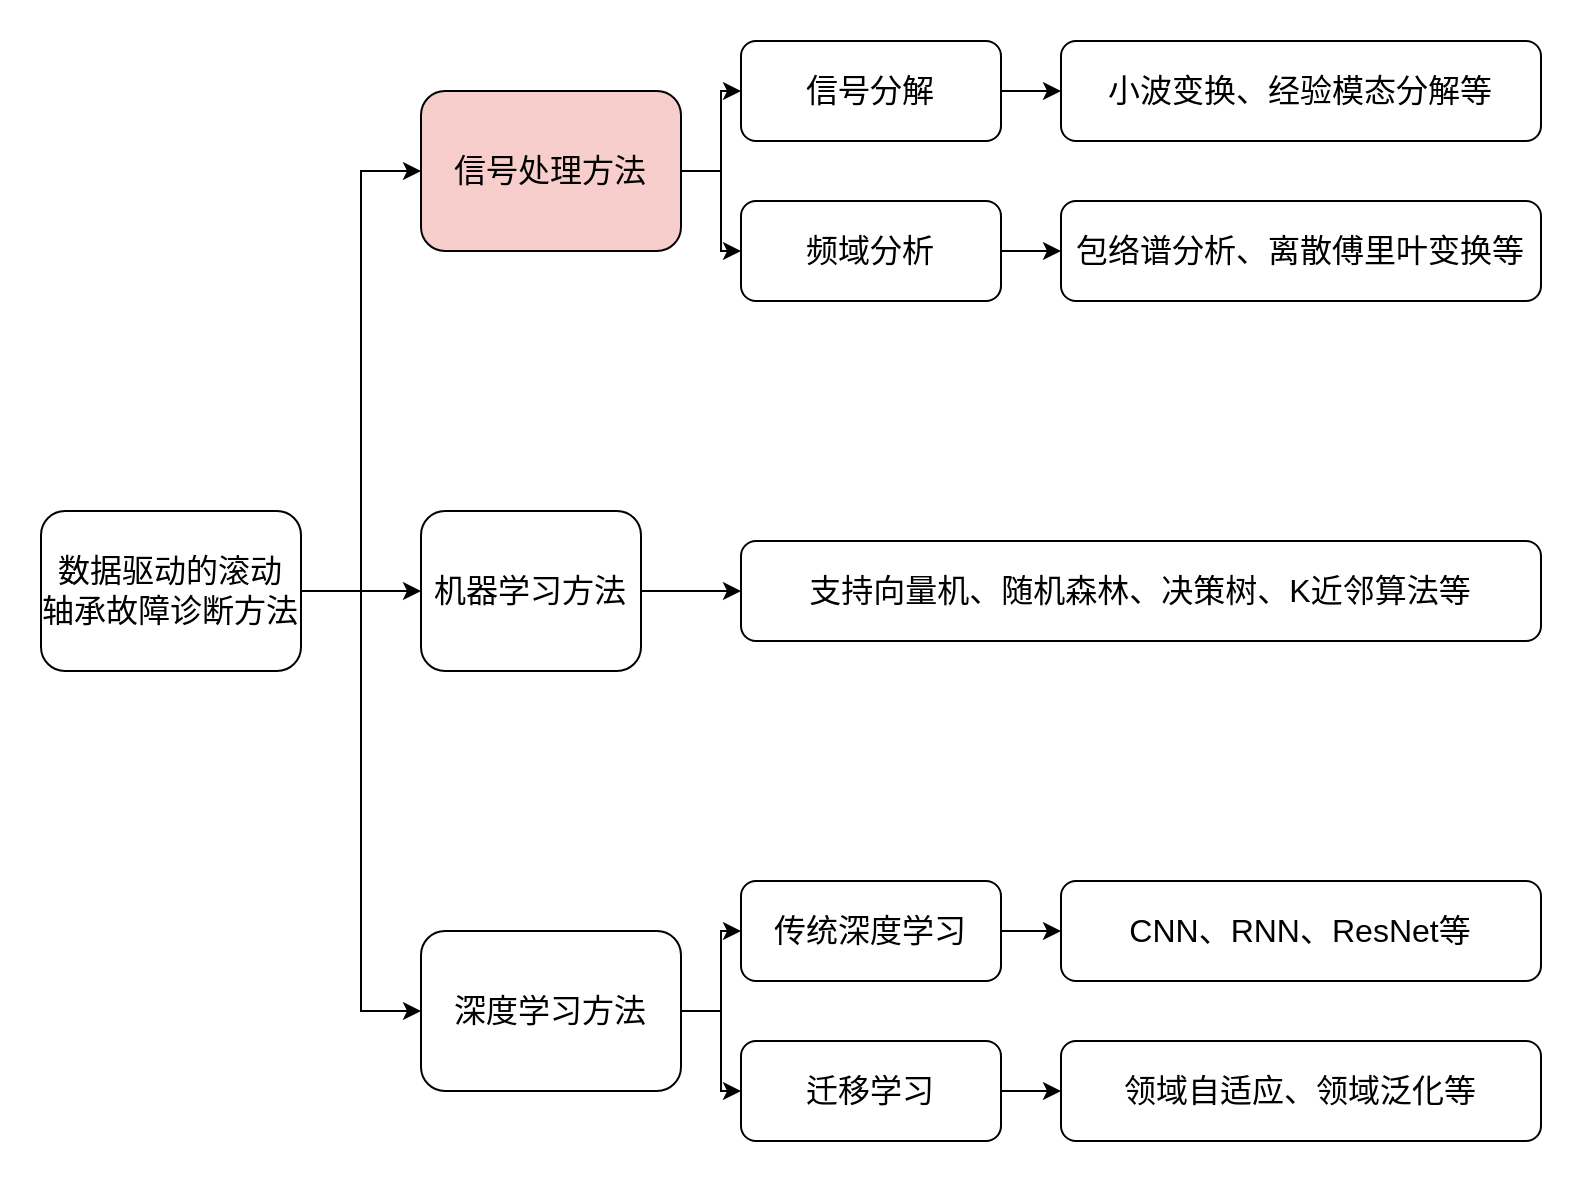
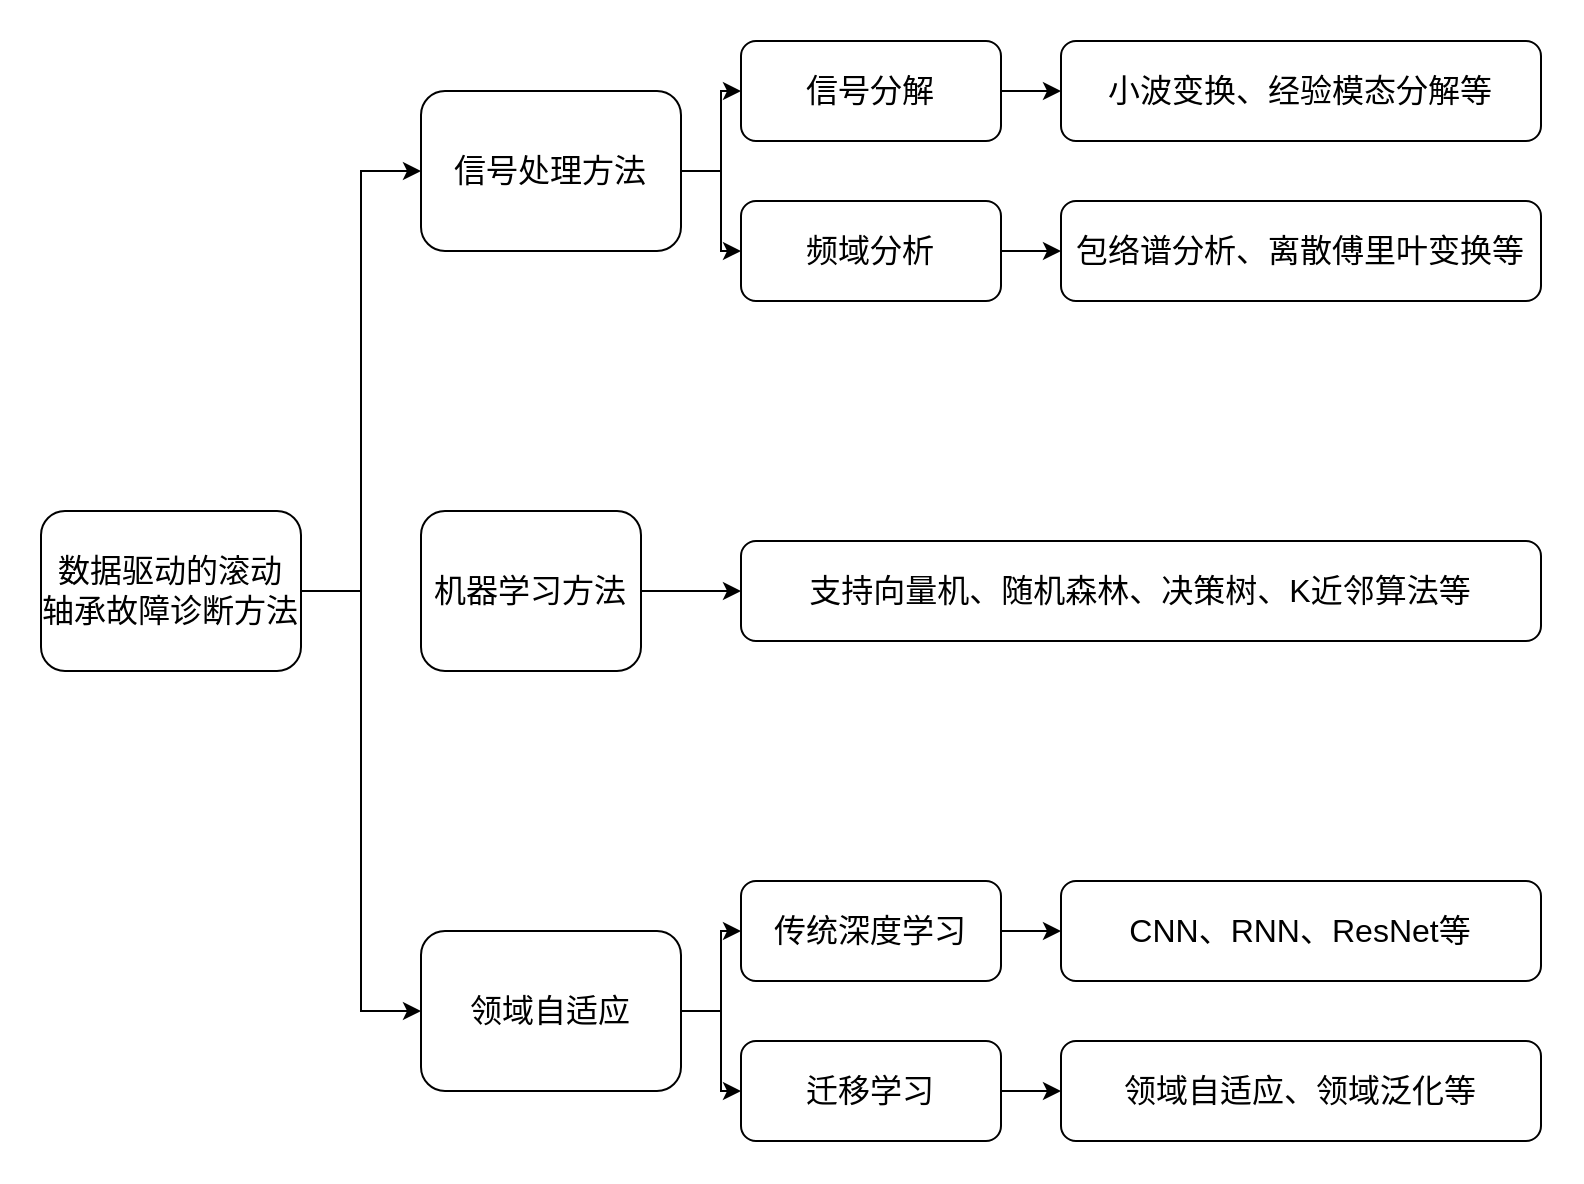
(551, 171) -> (551, 171)
(386, 591) -> none
(551, 1011) -> (551, 1011)
